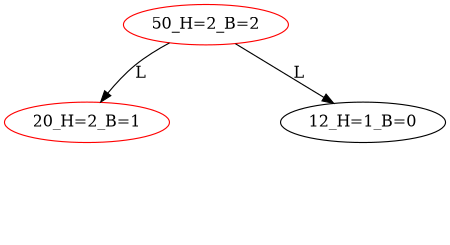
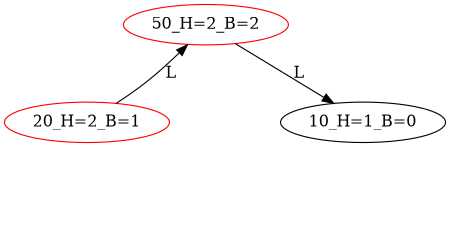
(136, 65) -> (149, 80)
(363, 122) -> (363, 122)
